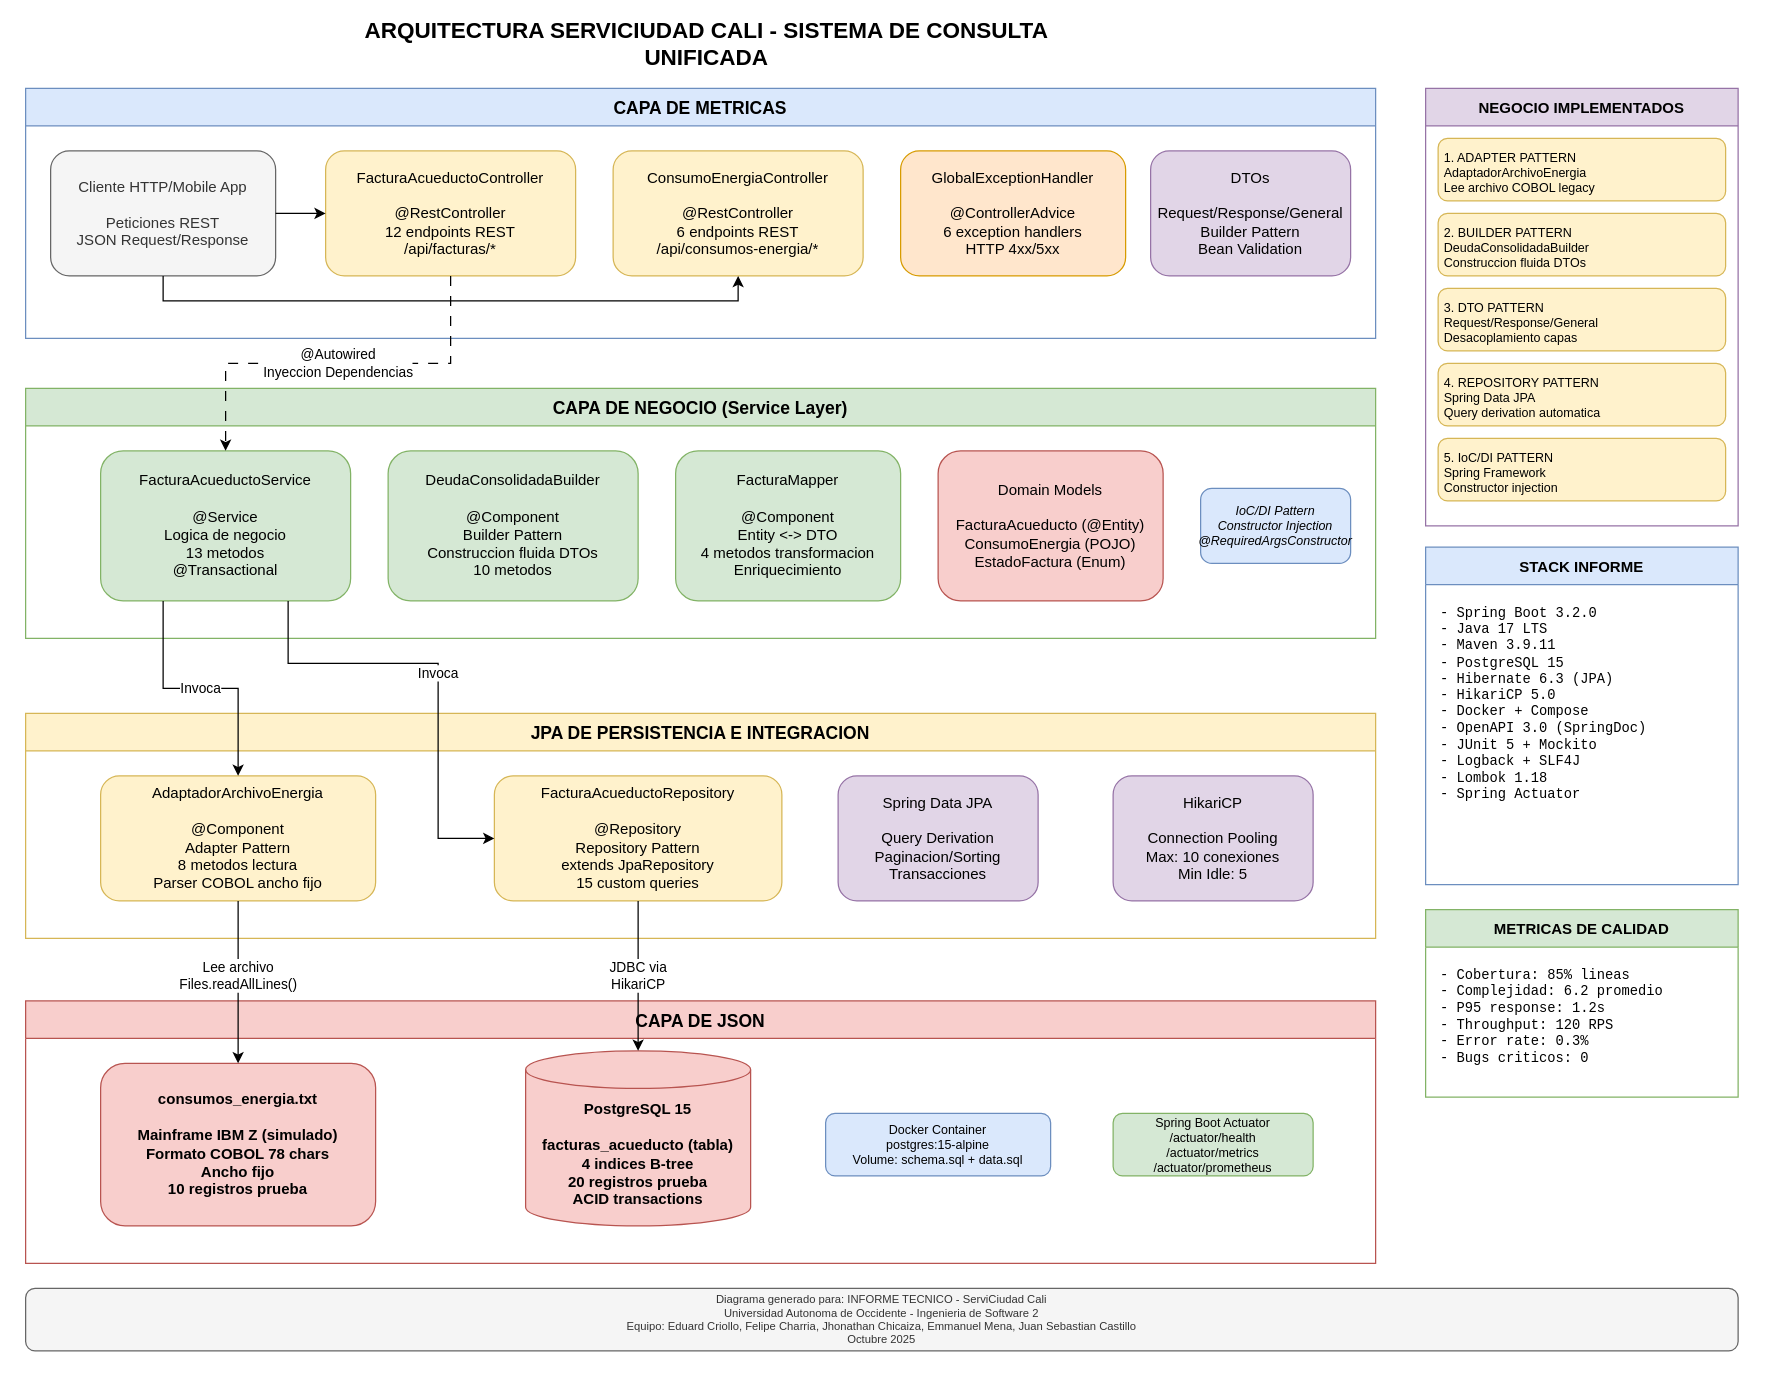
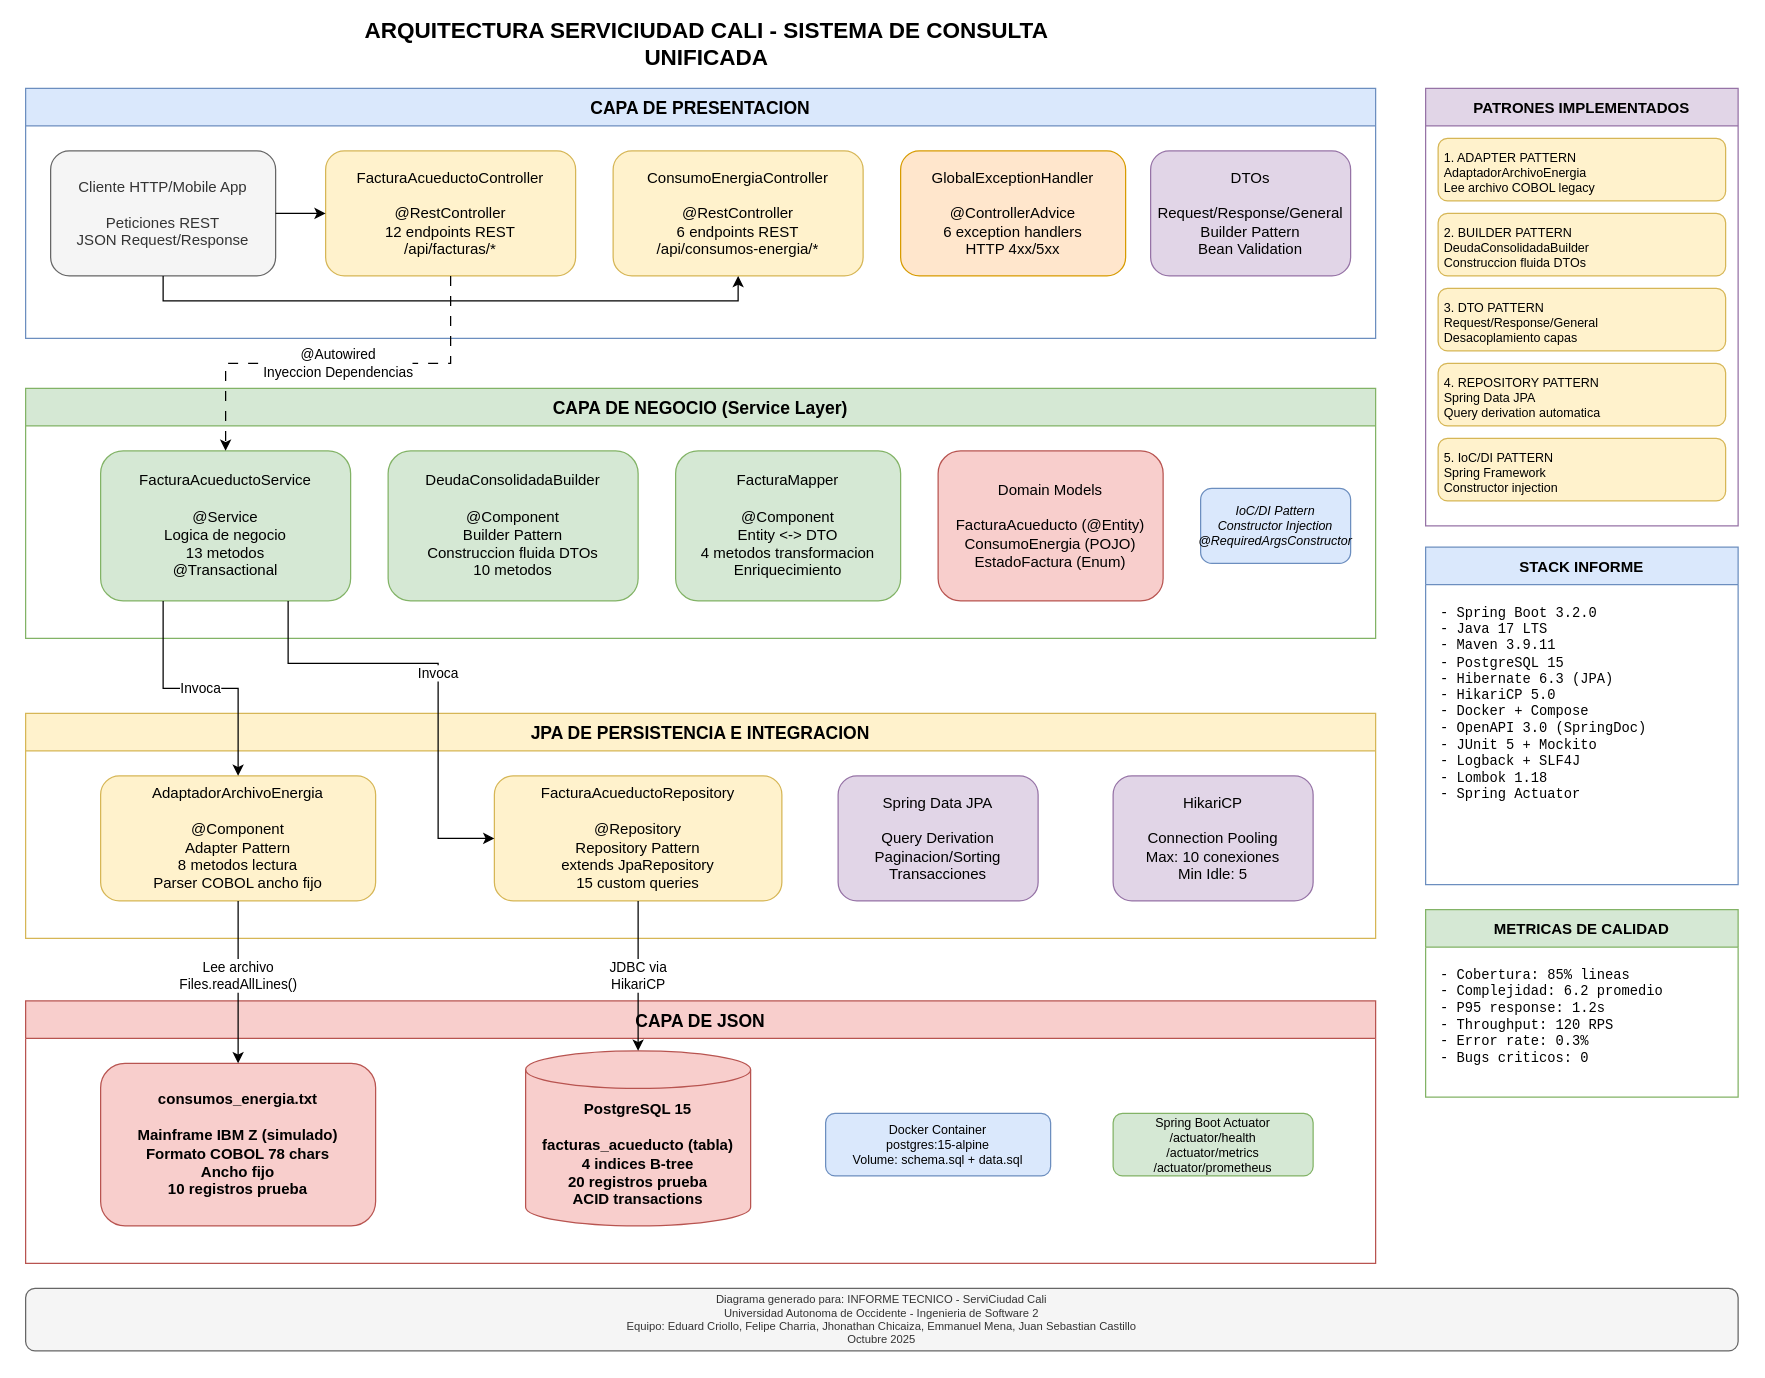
(700, 108) -> (700, 108)
(1581, 108) -> (1581, 108)
